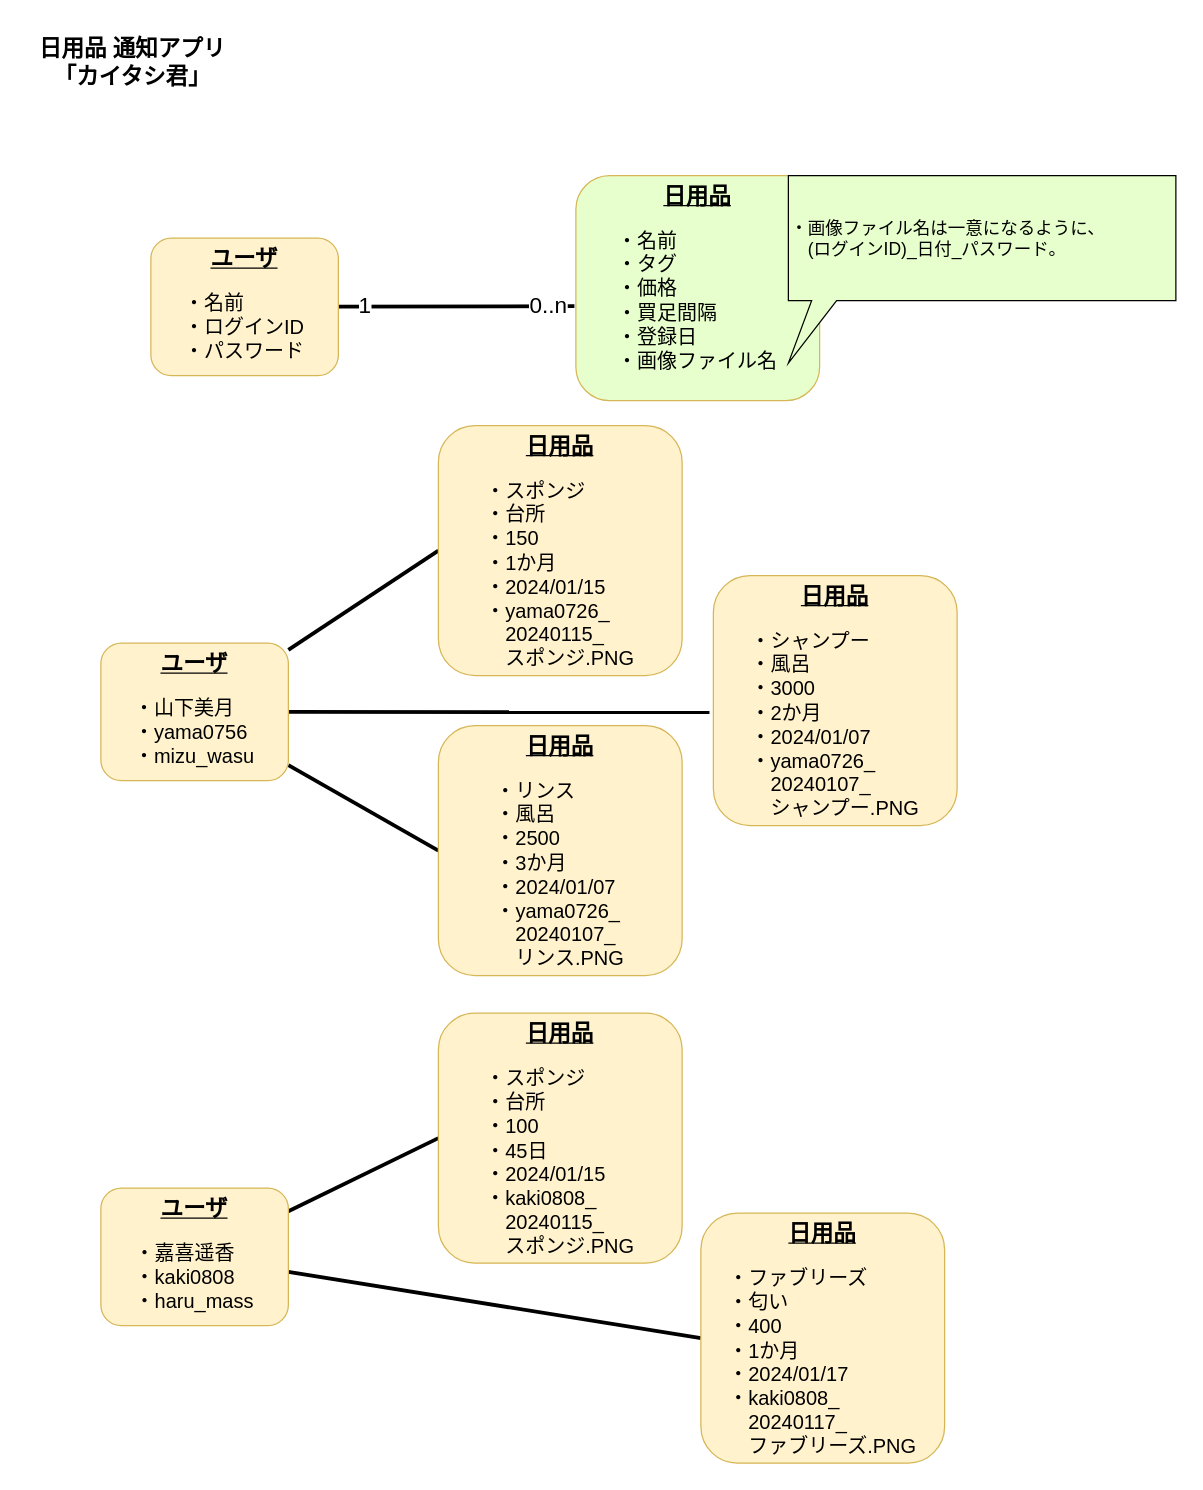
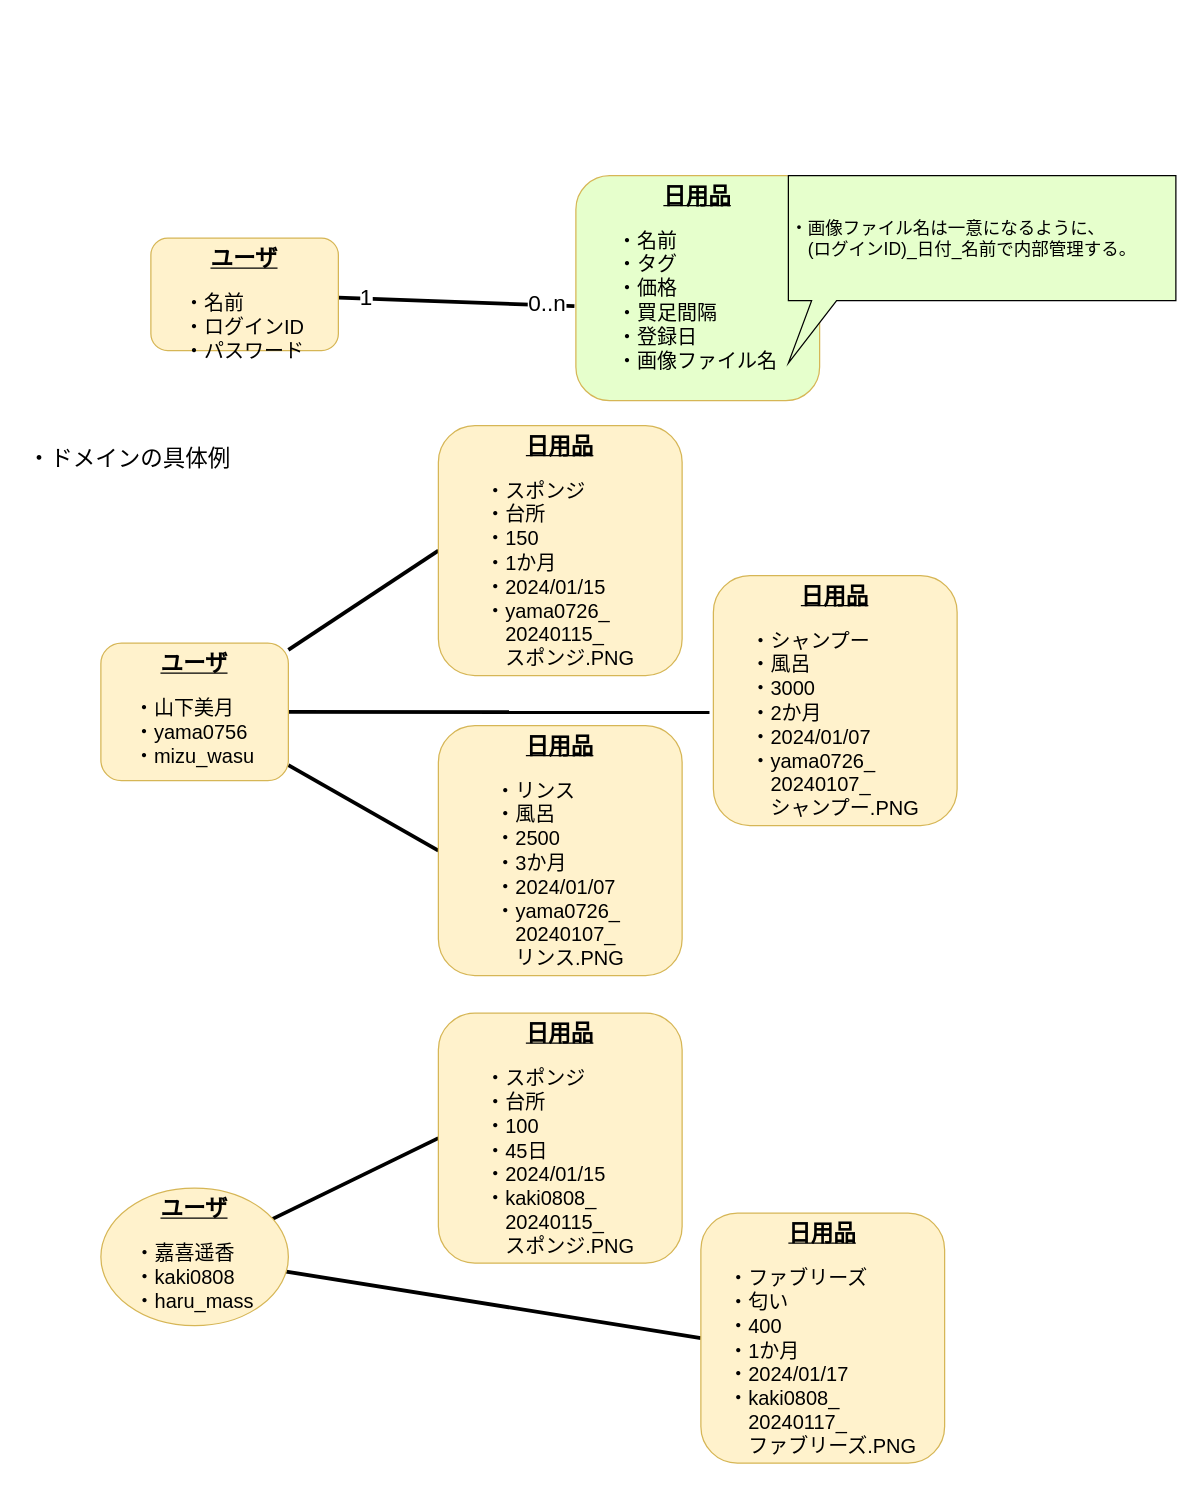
(132, 63) -> none
(948, 238) -> (960, 238)
(244, 307) -> (244, 294)
none -> (210, 457)
(194, 1257) -> (194, 1257)
